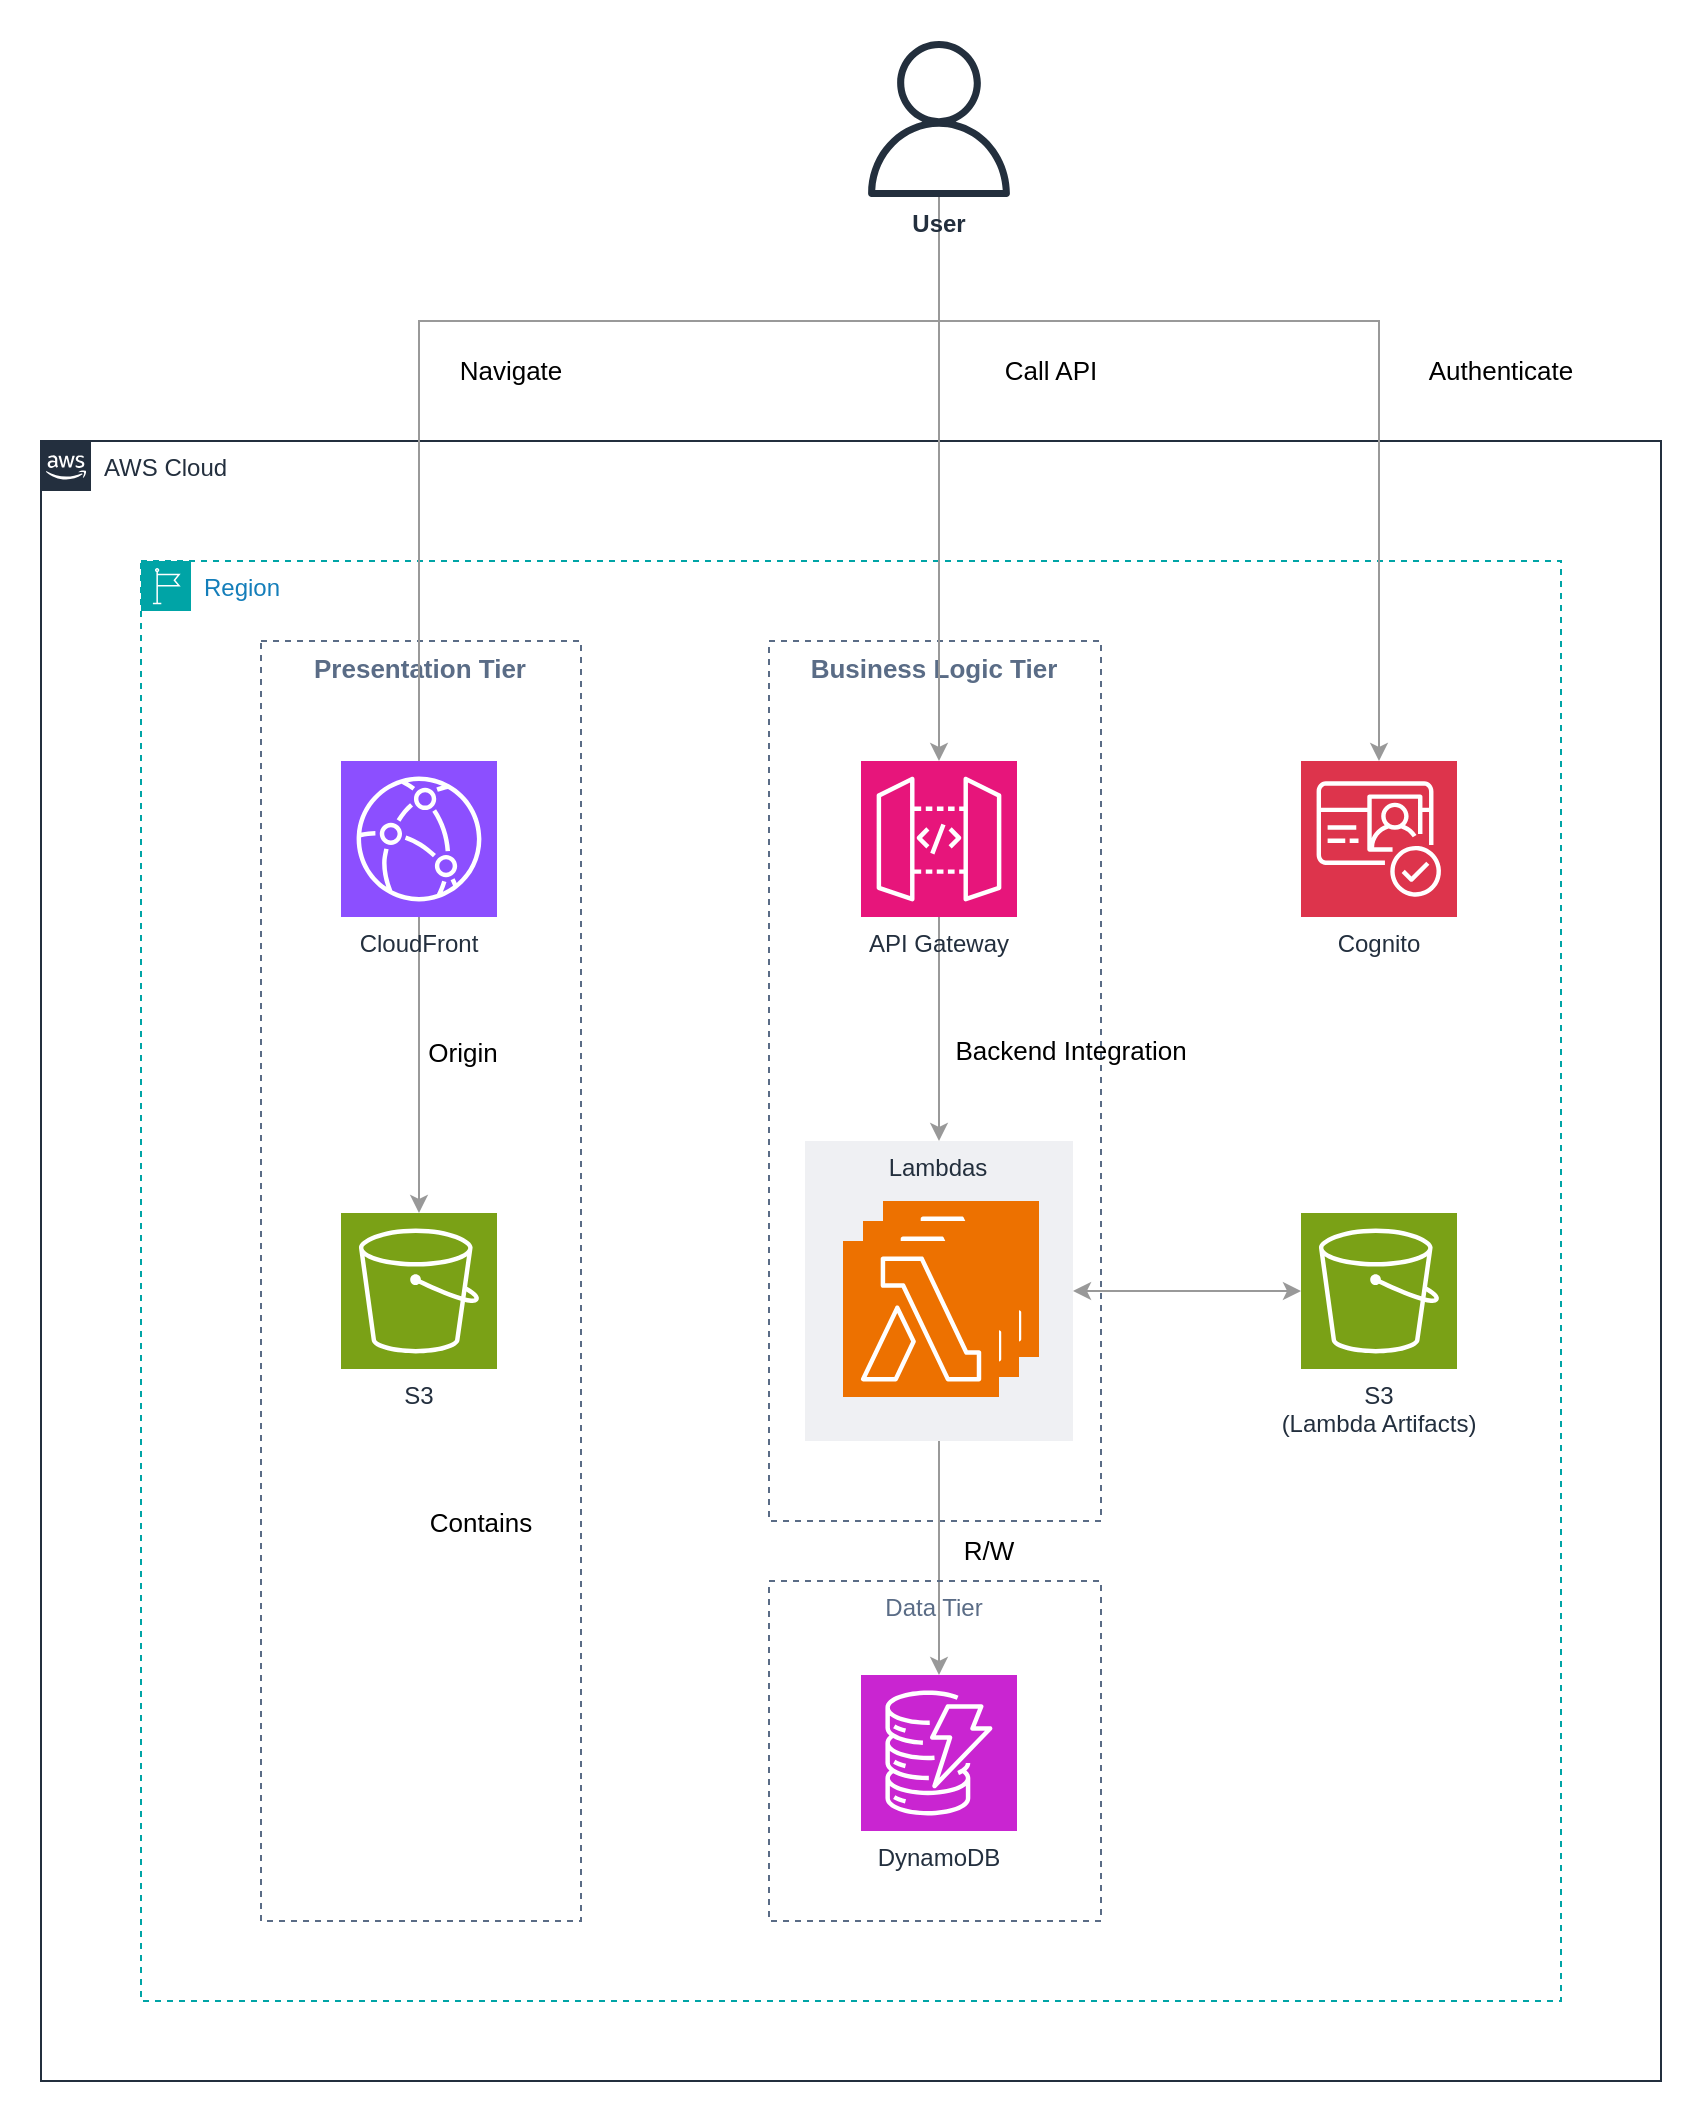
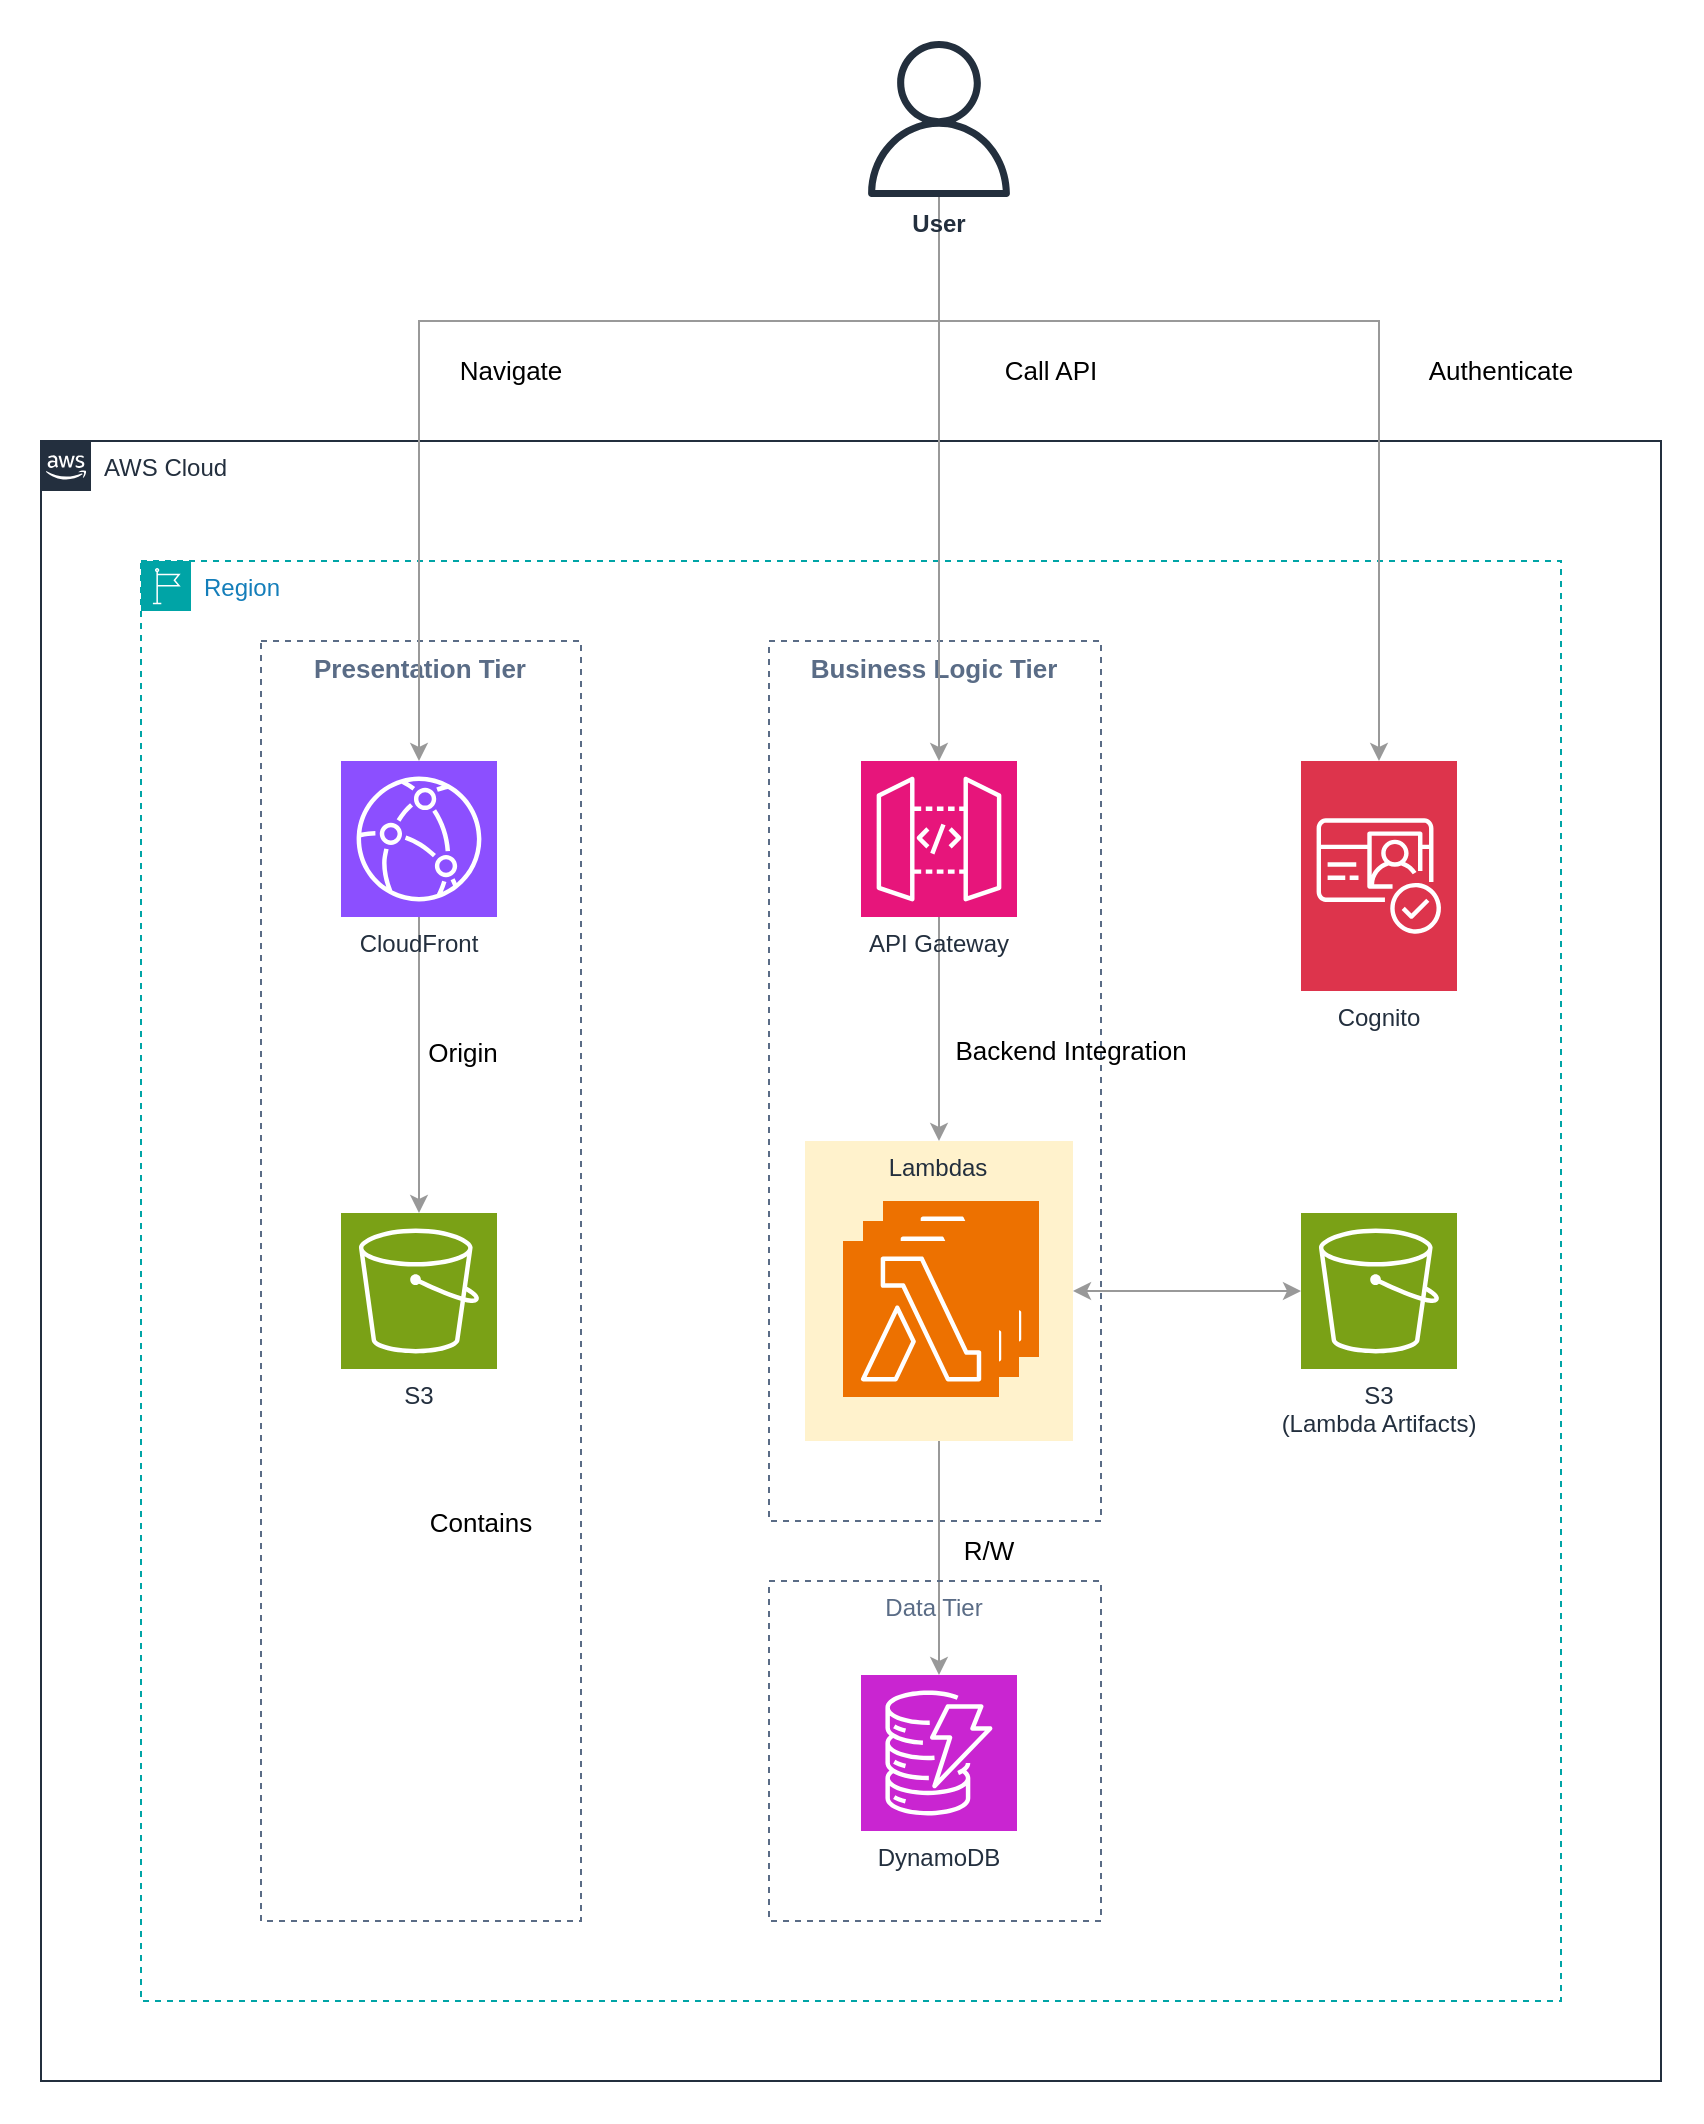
(419, 752) -> (419, 746)
(1379, 839) -> (1379, 876)
(939, 1169) -> (939, 1169)
